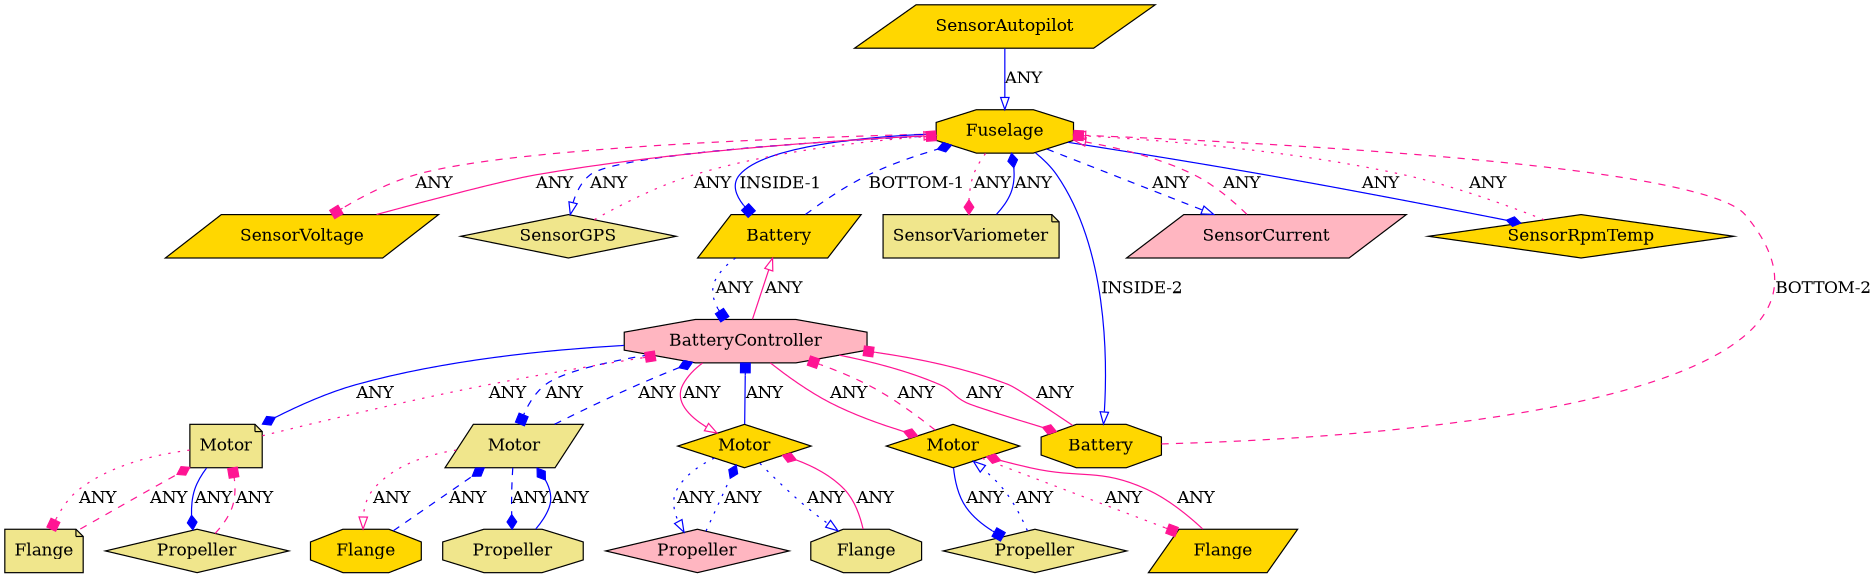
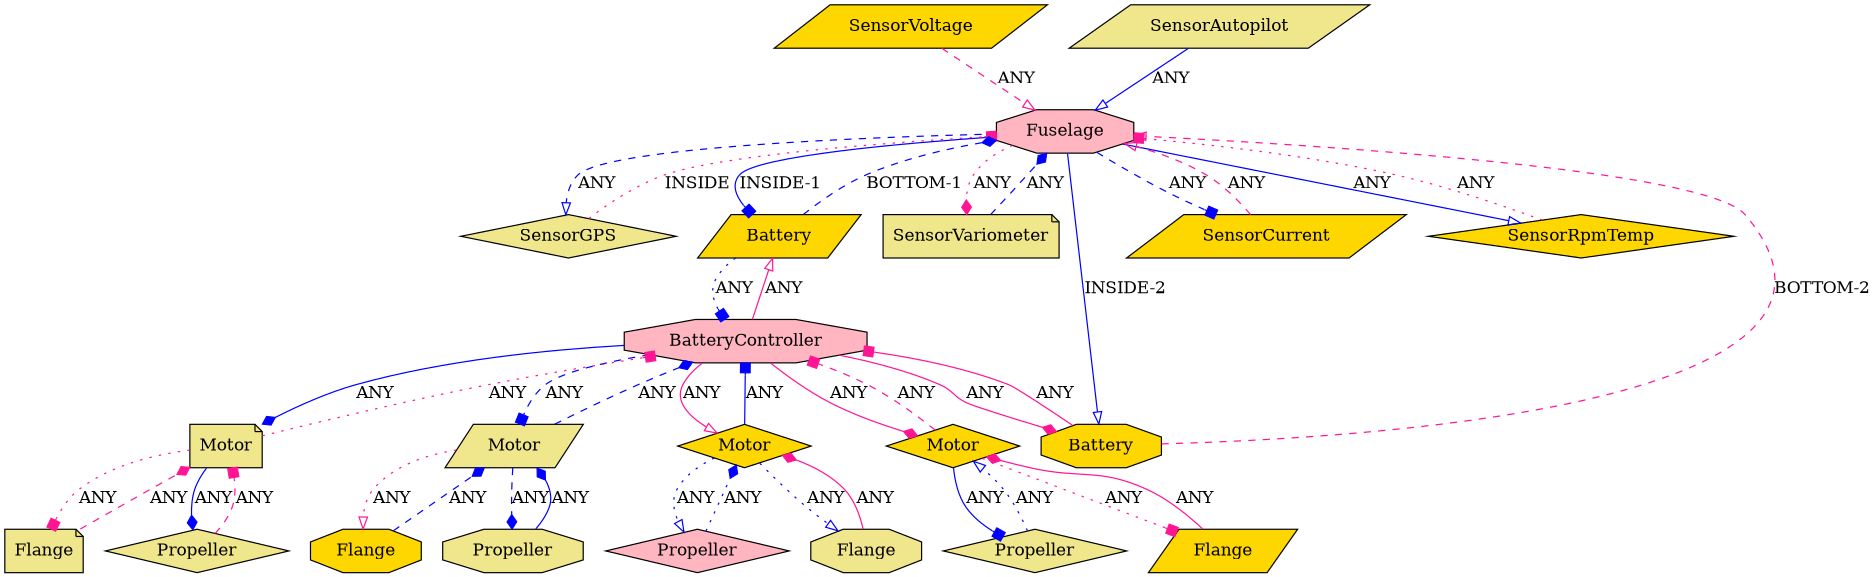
(1005, 27) -> (1219, 27)
(1005, 131) -> (1065, 131)
(635, 147) -> none
(579, 168) -> (983, 76)
(1288, 179) -> (1316, 182)
(1125, 180) -> (1150, 183)
(712, 184) -> (698, 184)
(1011, 193) -> (1014, 190)
(1266, 236) -> (1266, 236)
